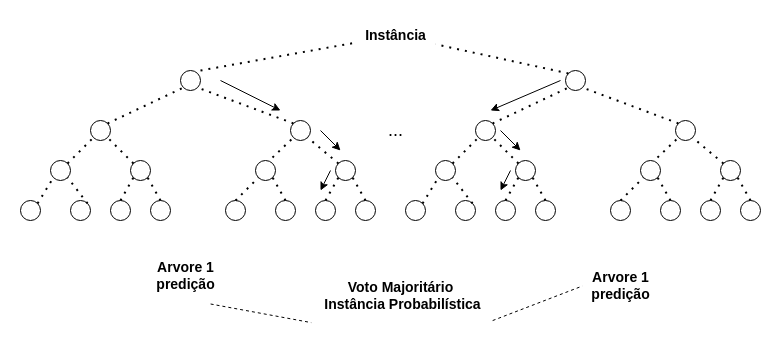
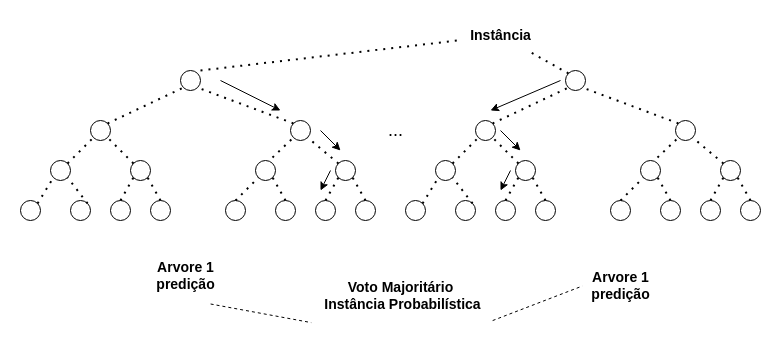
(396, 36) -> (501, 36)
